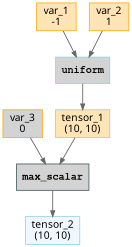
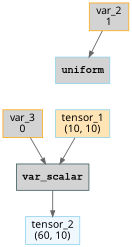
(56, 17) -> none
(109, 17) -> (109, 17)
(83, 94) -> none
(53, 177) -> (53, 177)
(53, 231) -> (53, 231)
